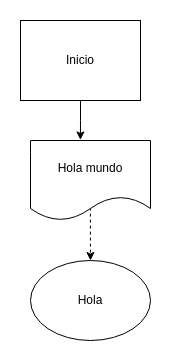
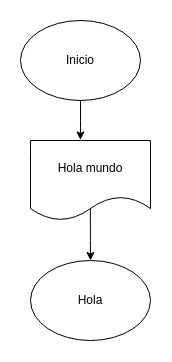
(81, 61) -> (81, 61)
(90, 231) -> (90, 231)
